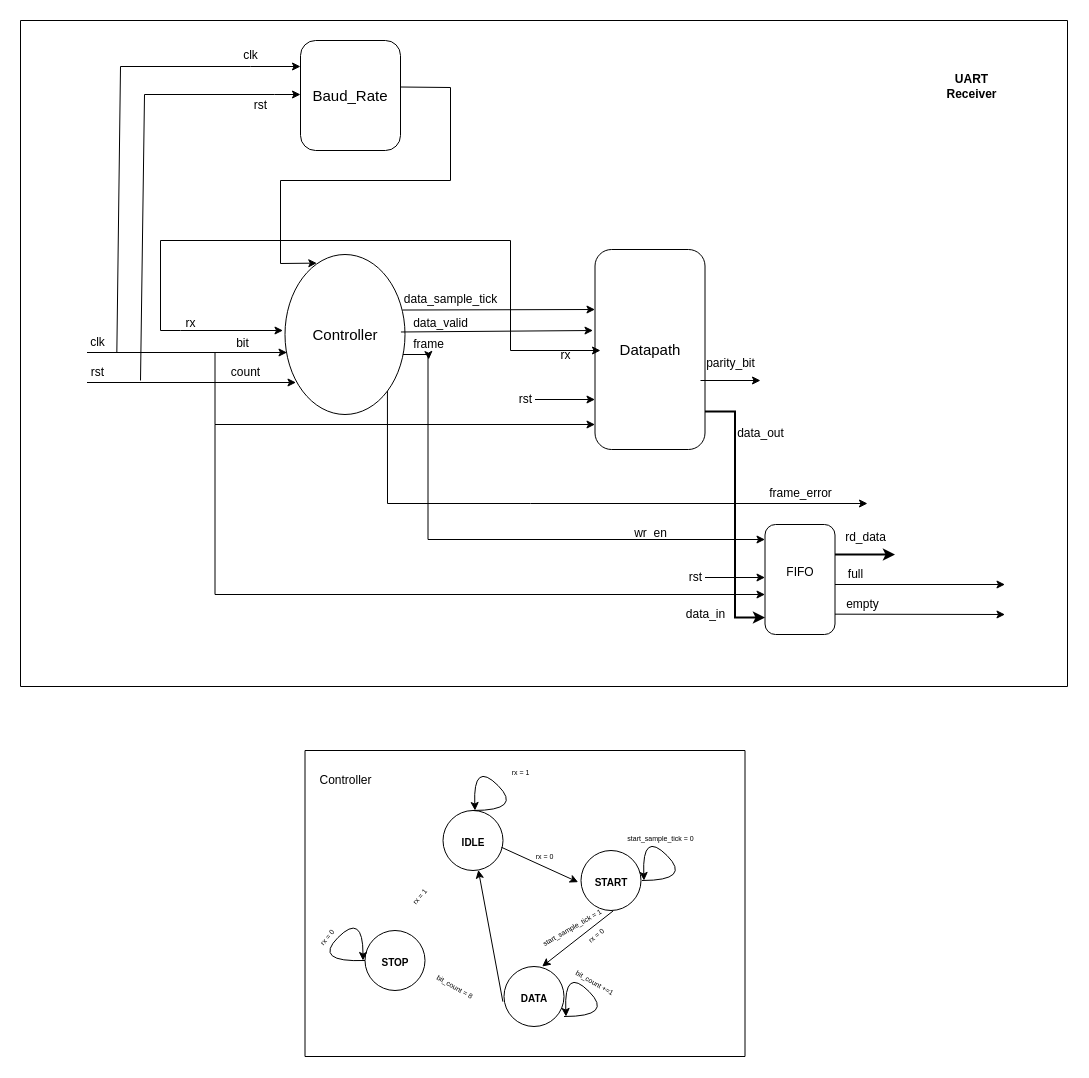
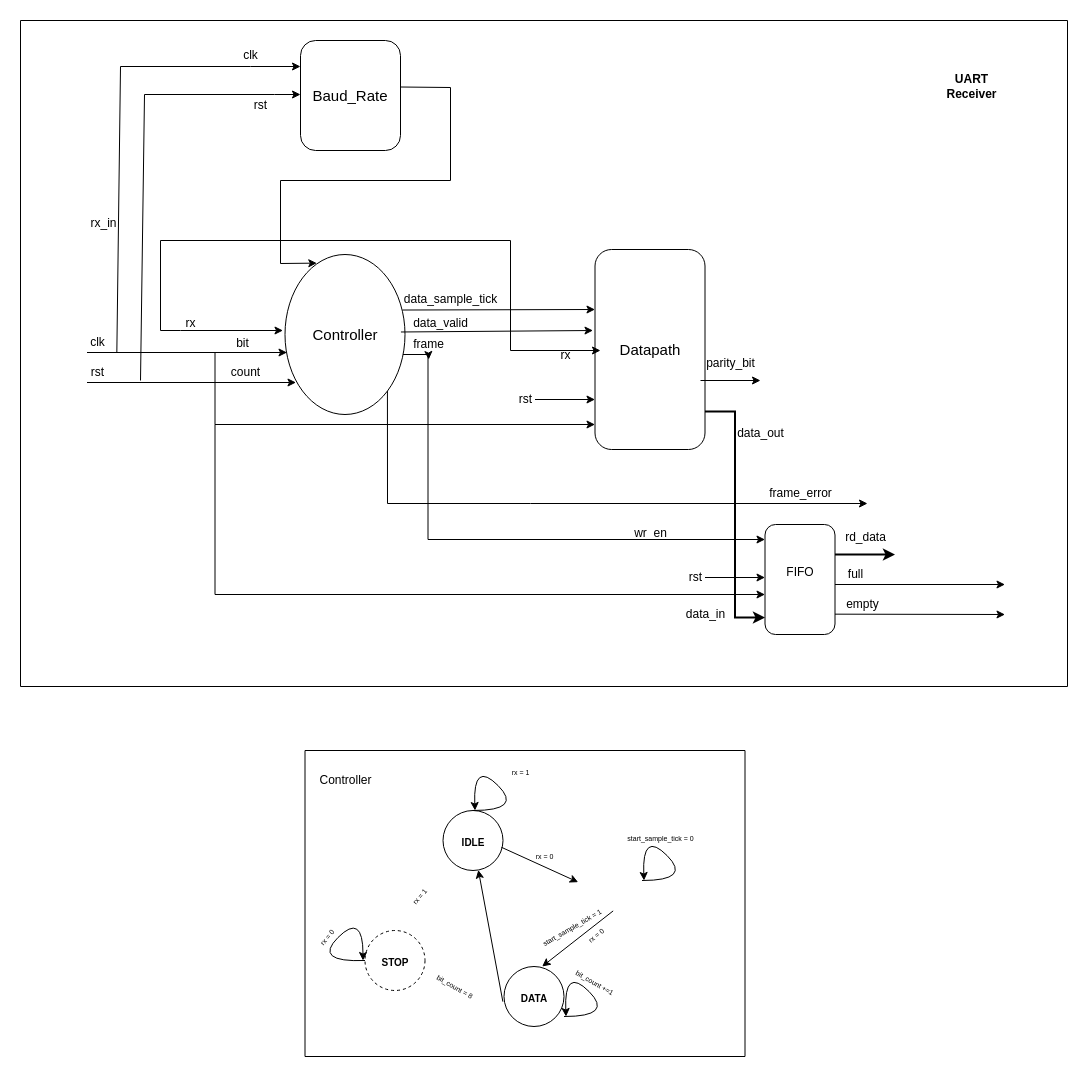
none -> (103, 224)
(611, 881) -> none
(395, 961) -> (395, 961)
